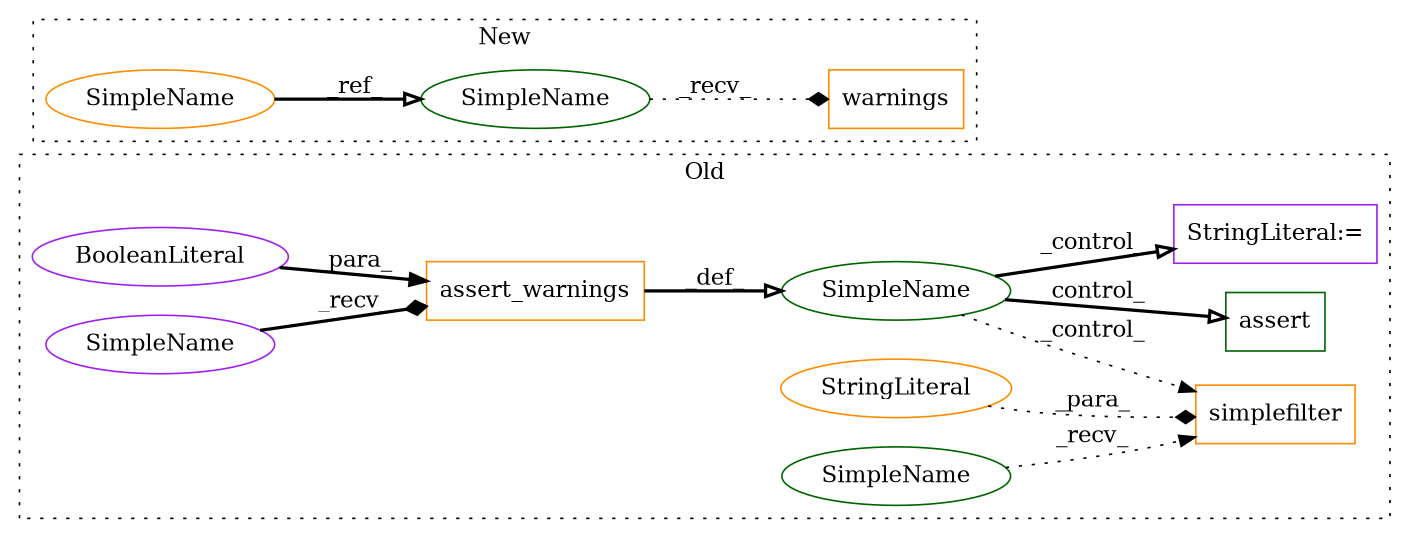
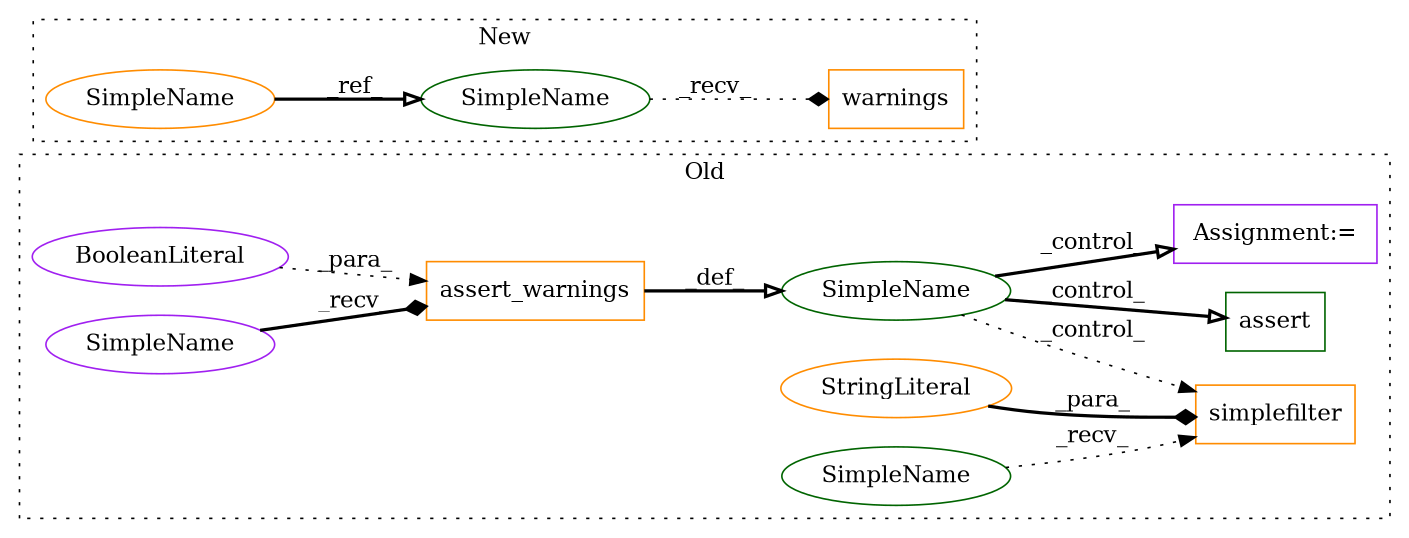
(1275, 234) -> (1275, 234)
(345, 274) -> (345, 274)
(1082, 415) -> (1082, 415)
